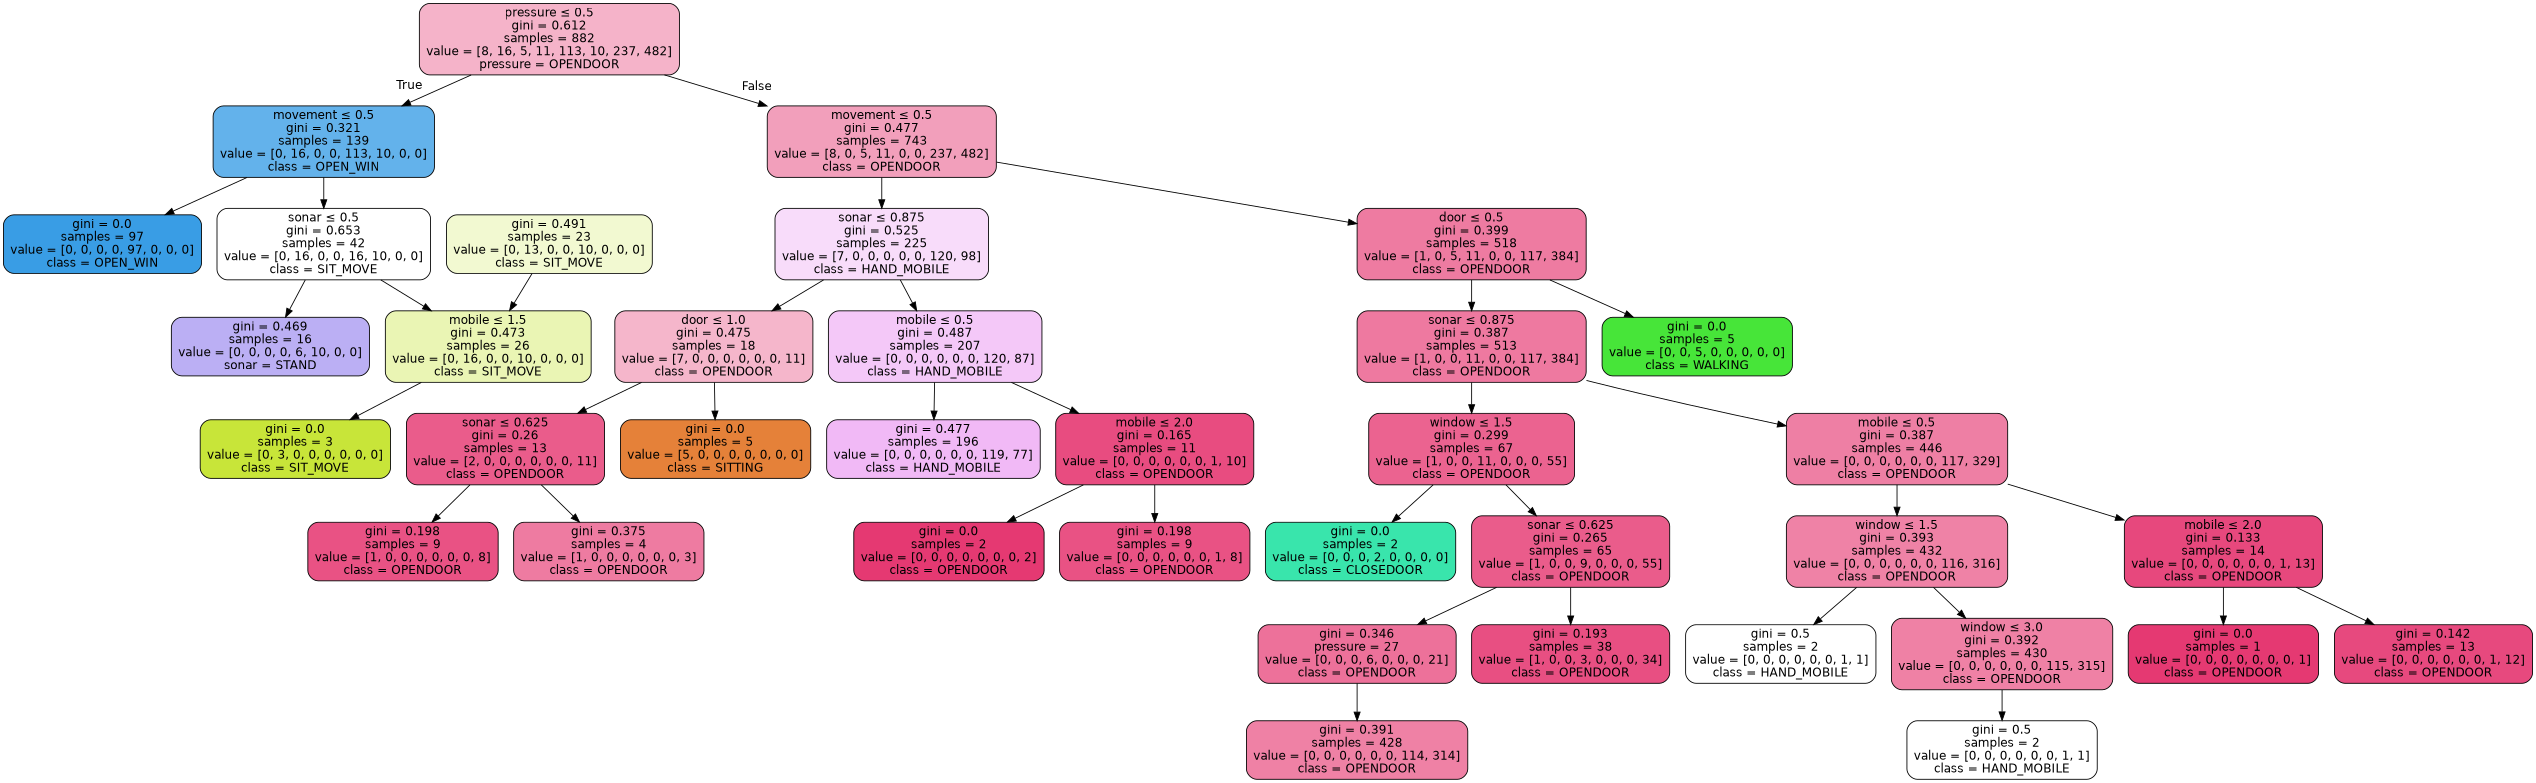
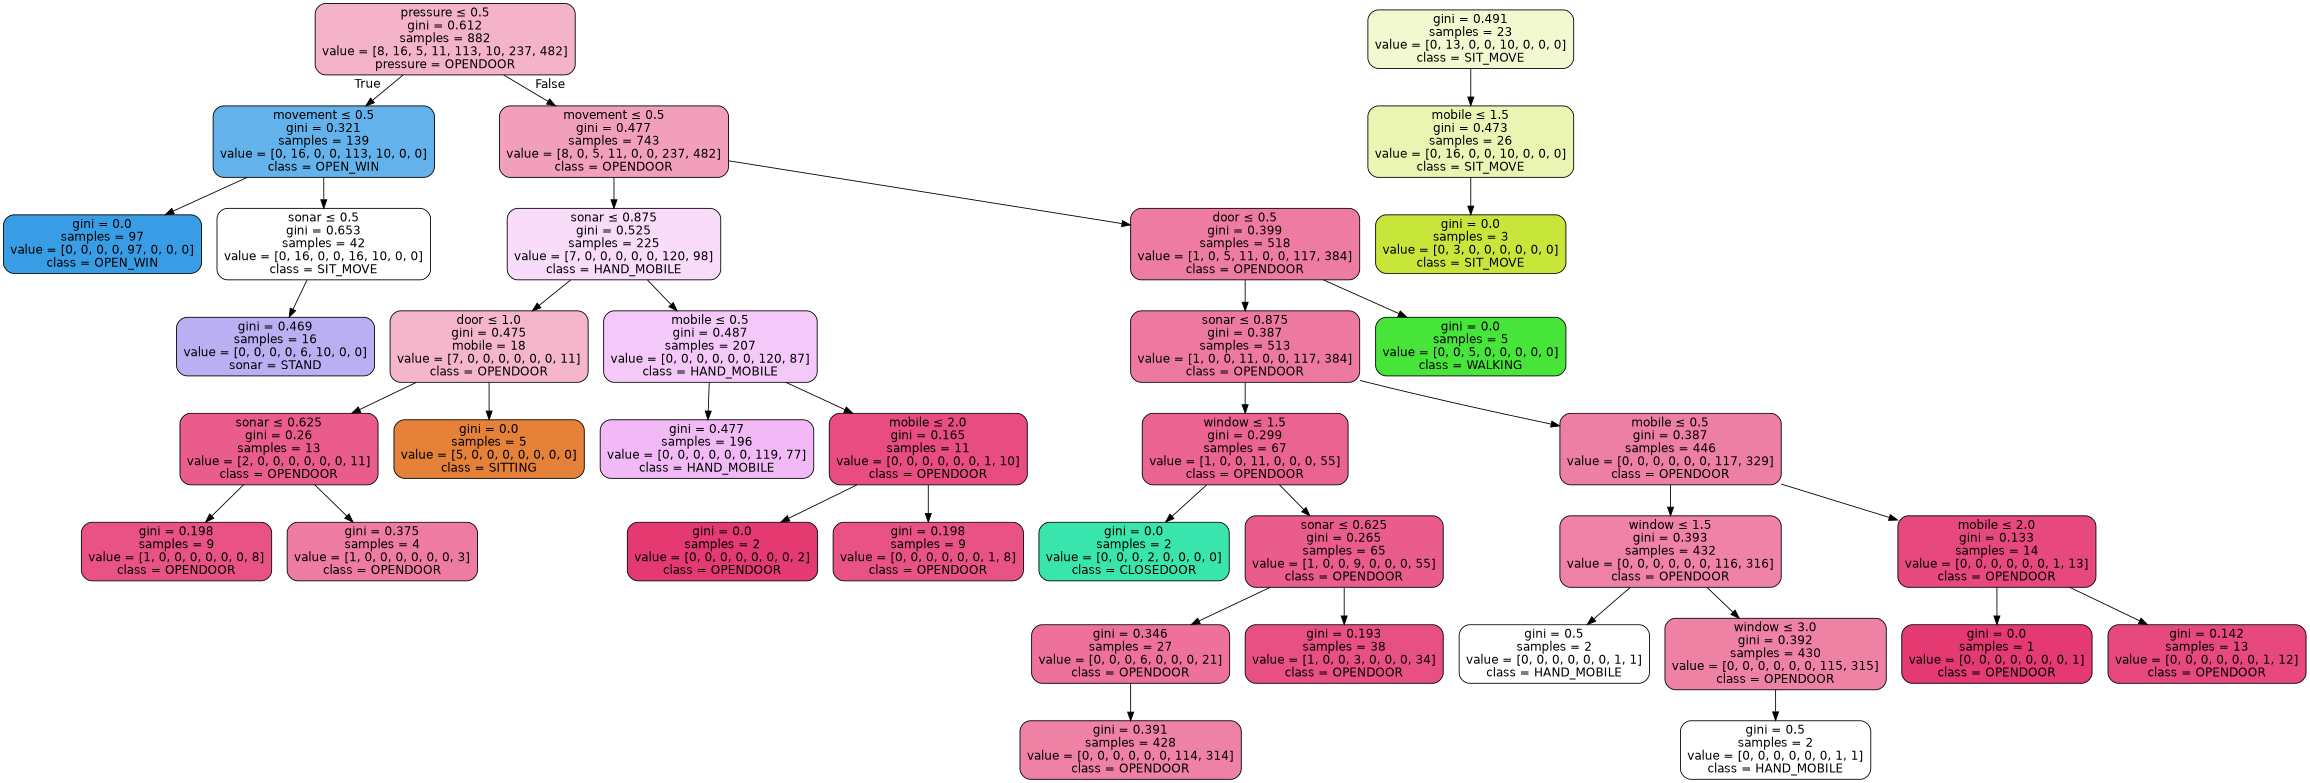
(402, 293) -> none
(714, 346) -> (489, 346)
(1357, 647) -> (1131, 647)
